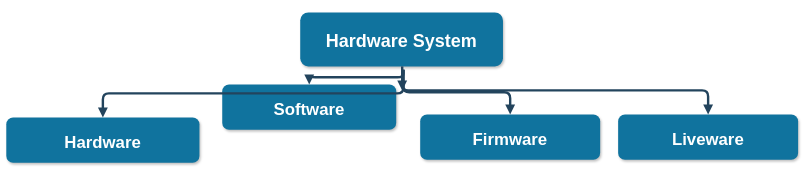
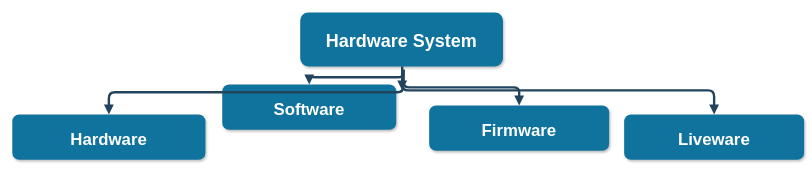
(510, 137) -> (519, 128)
(708, 137) -> (714, 137)
(103, 140) -> (109, 137)
